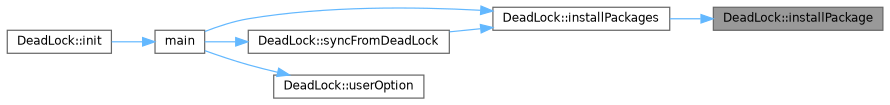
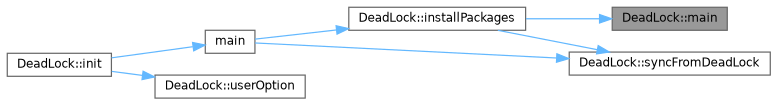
(798, 19) -> (670, 19)
(465, 30) -> (548, 40)
(241, 63) -> (127, 73)
